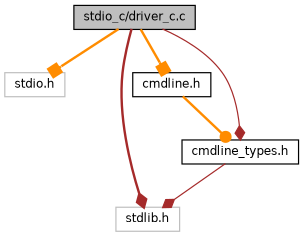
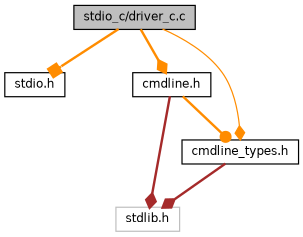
(150, 46) -> (150, 46)
(216, 65) -> (216, 65)
(35, 85) -> (35, 85)
(122, 112) -> (161, 145)
(200, 181) -> (200, 181)
